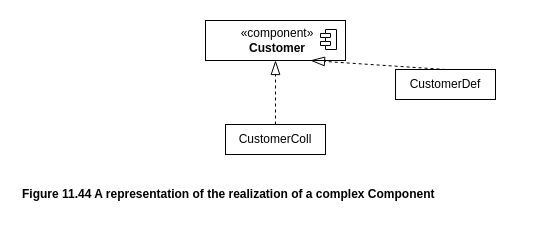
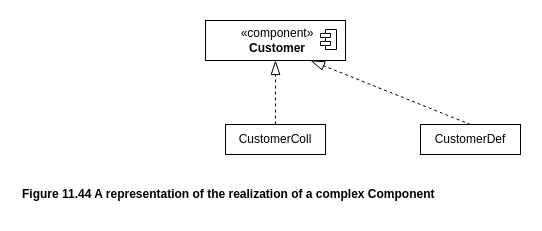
(446, 85) -> (471, 140)
